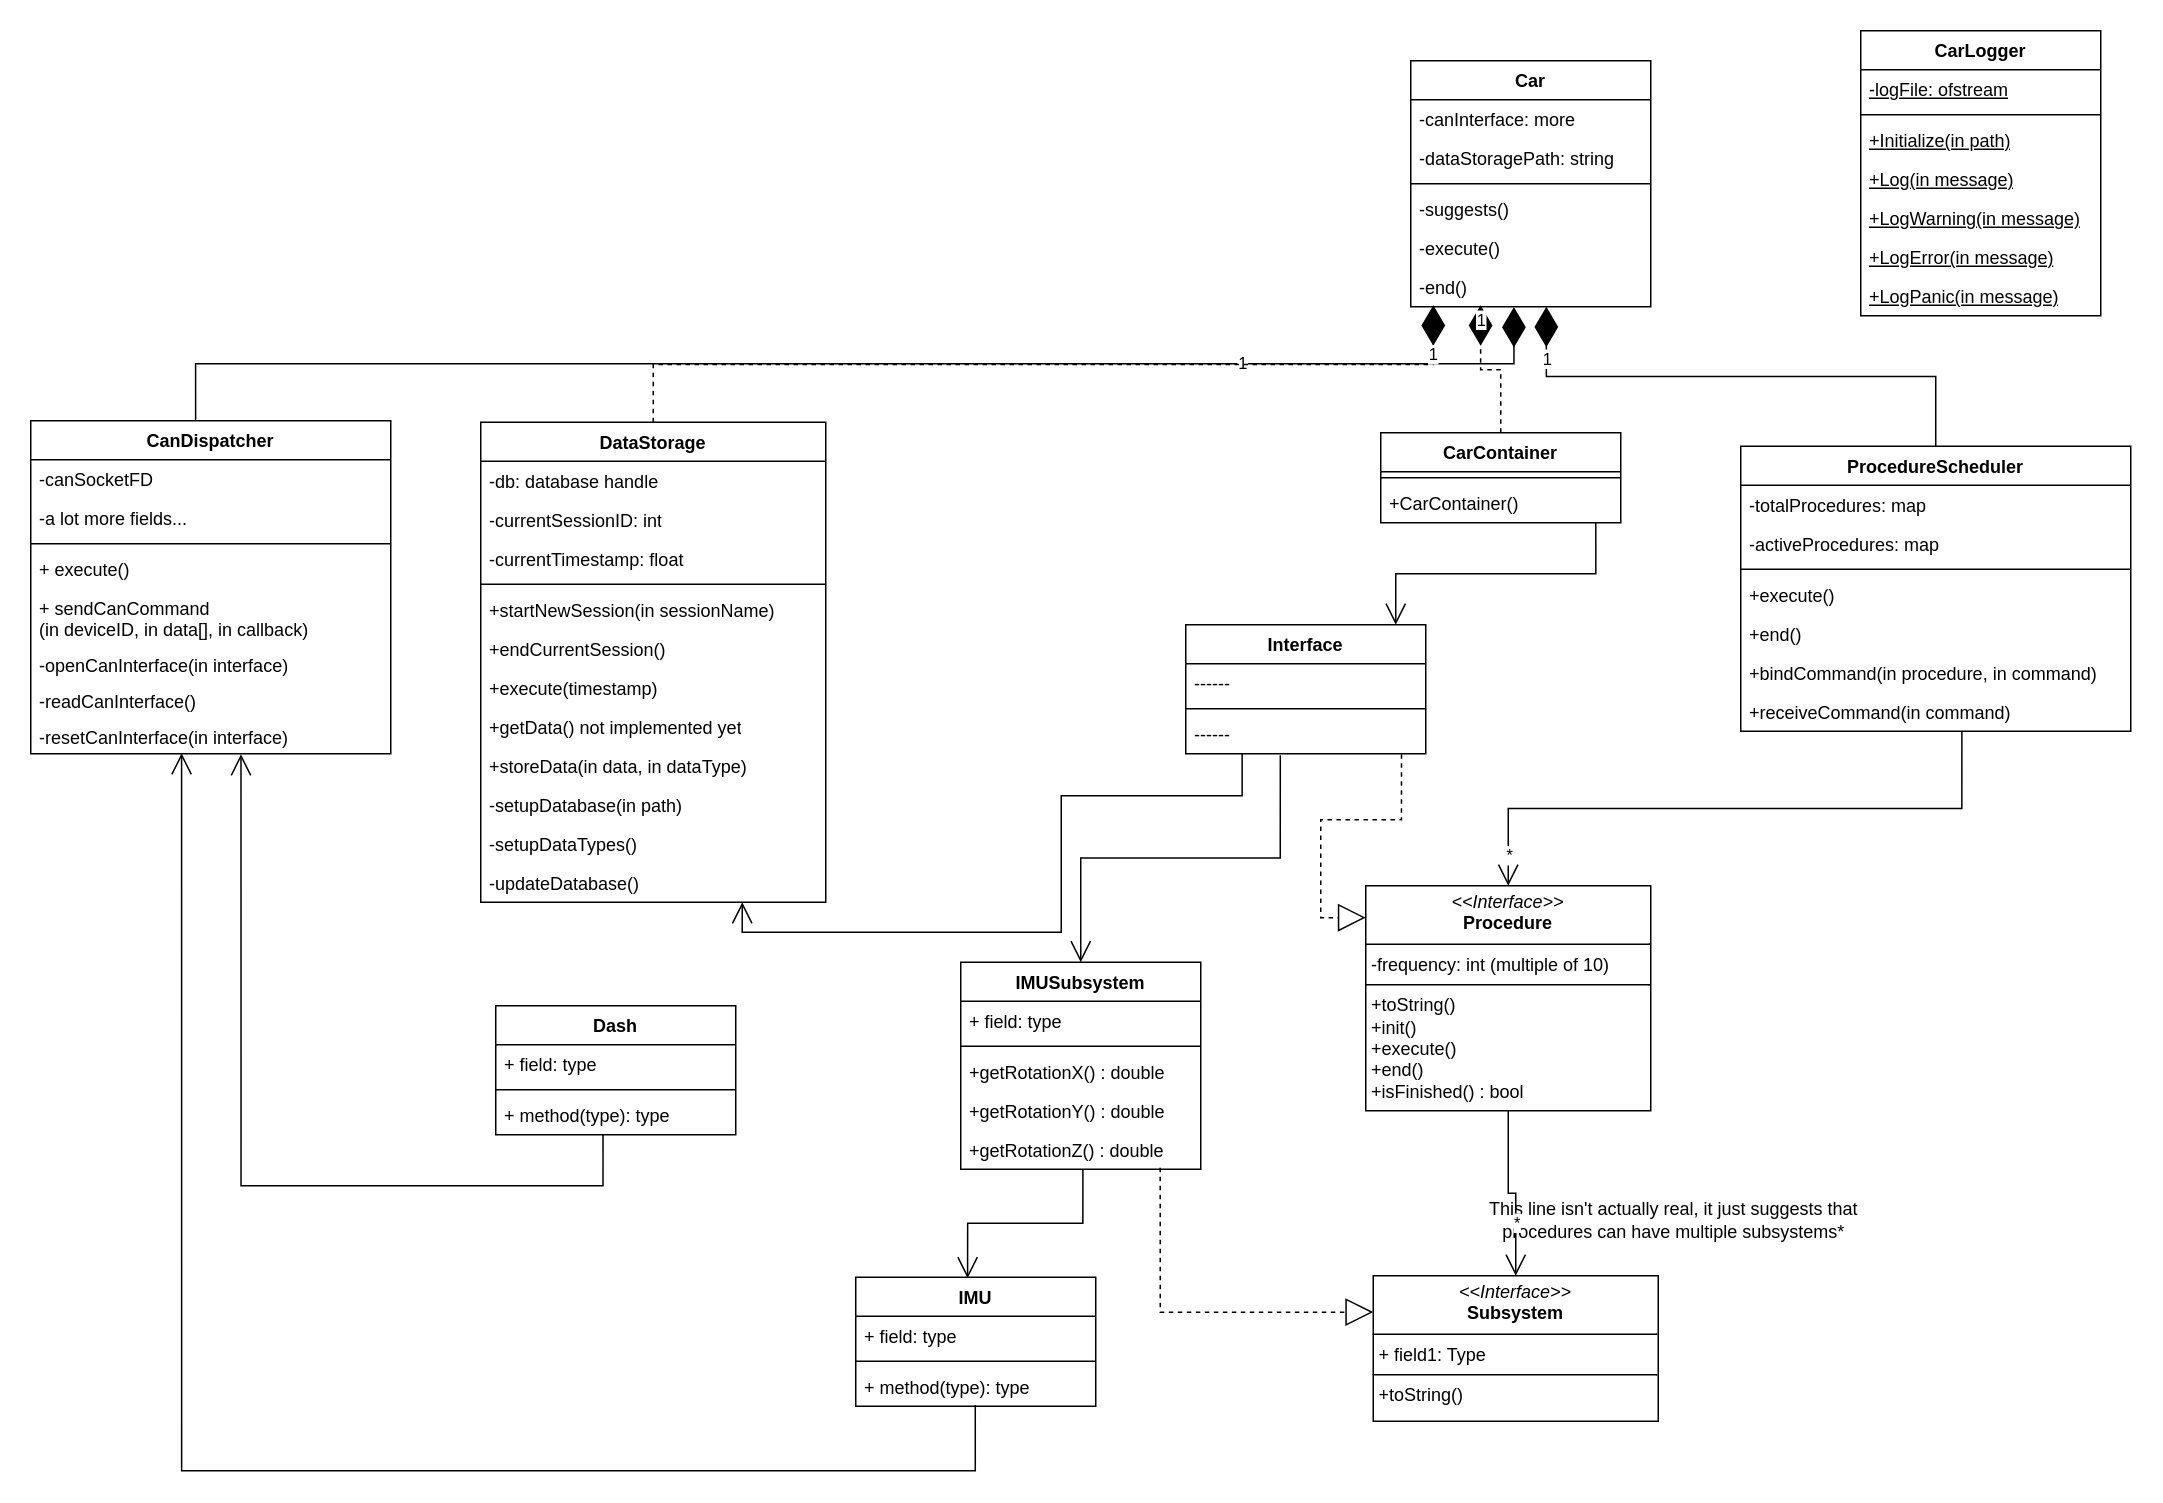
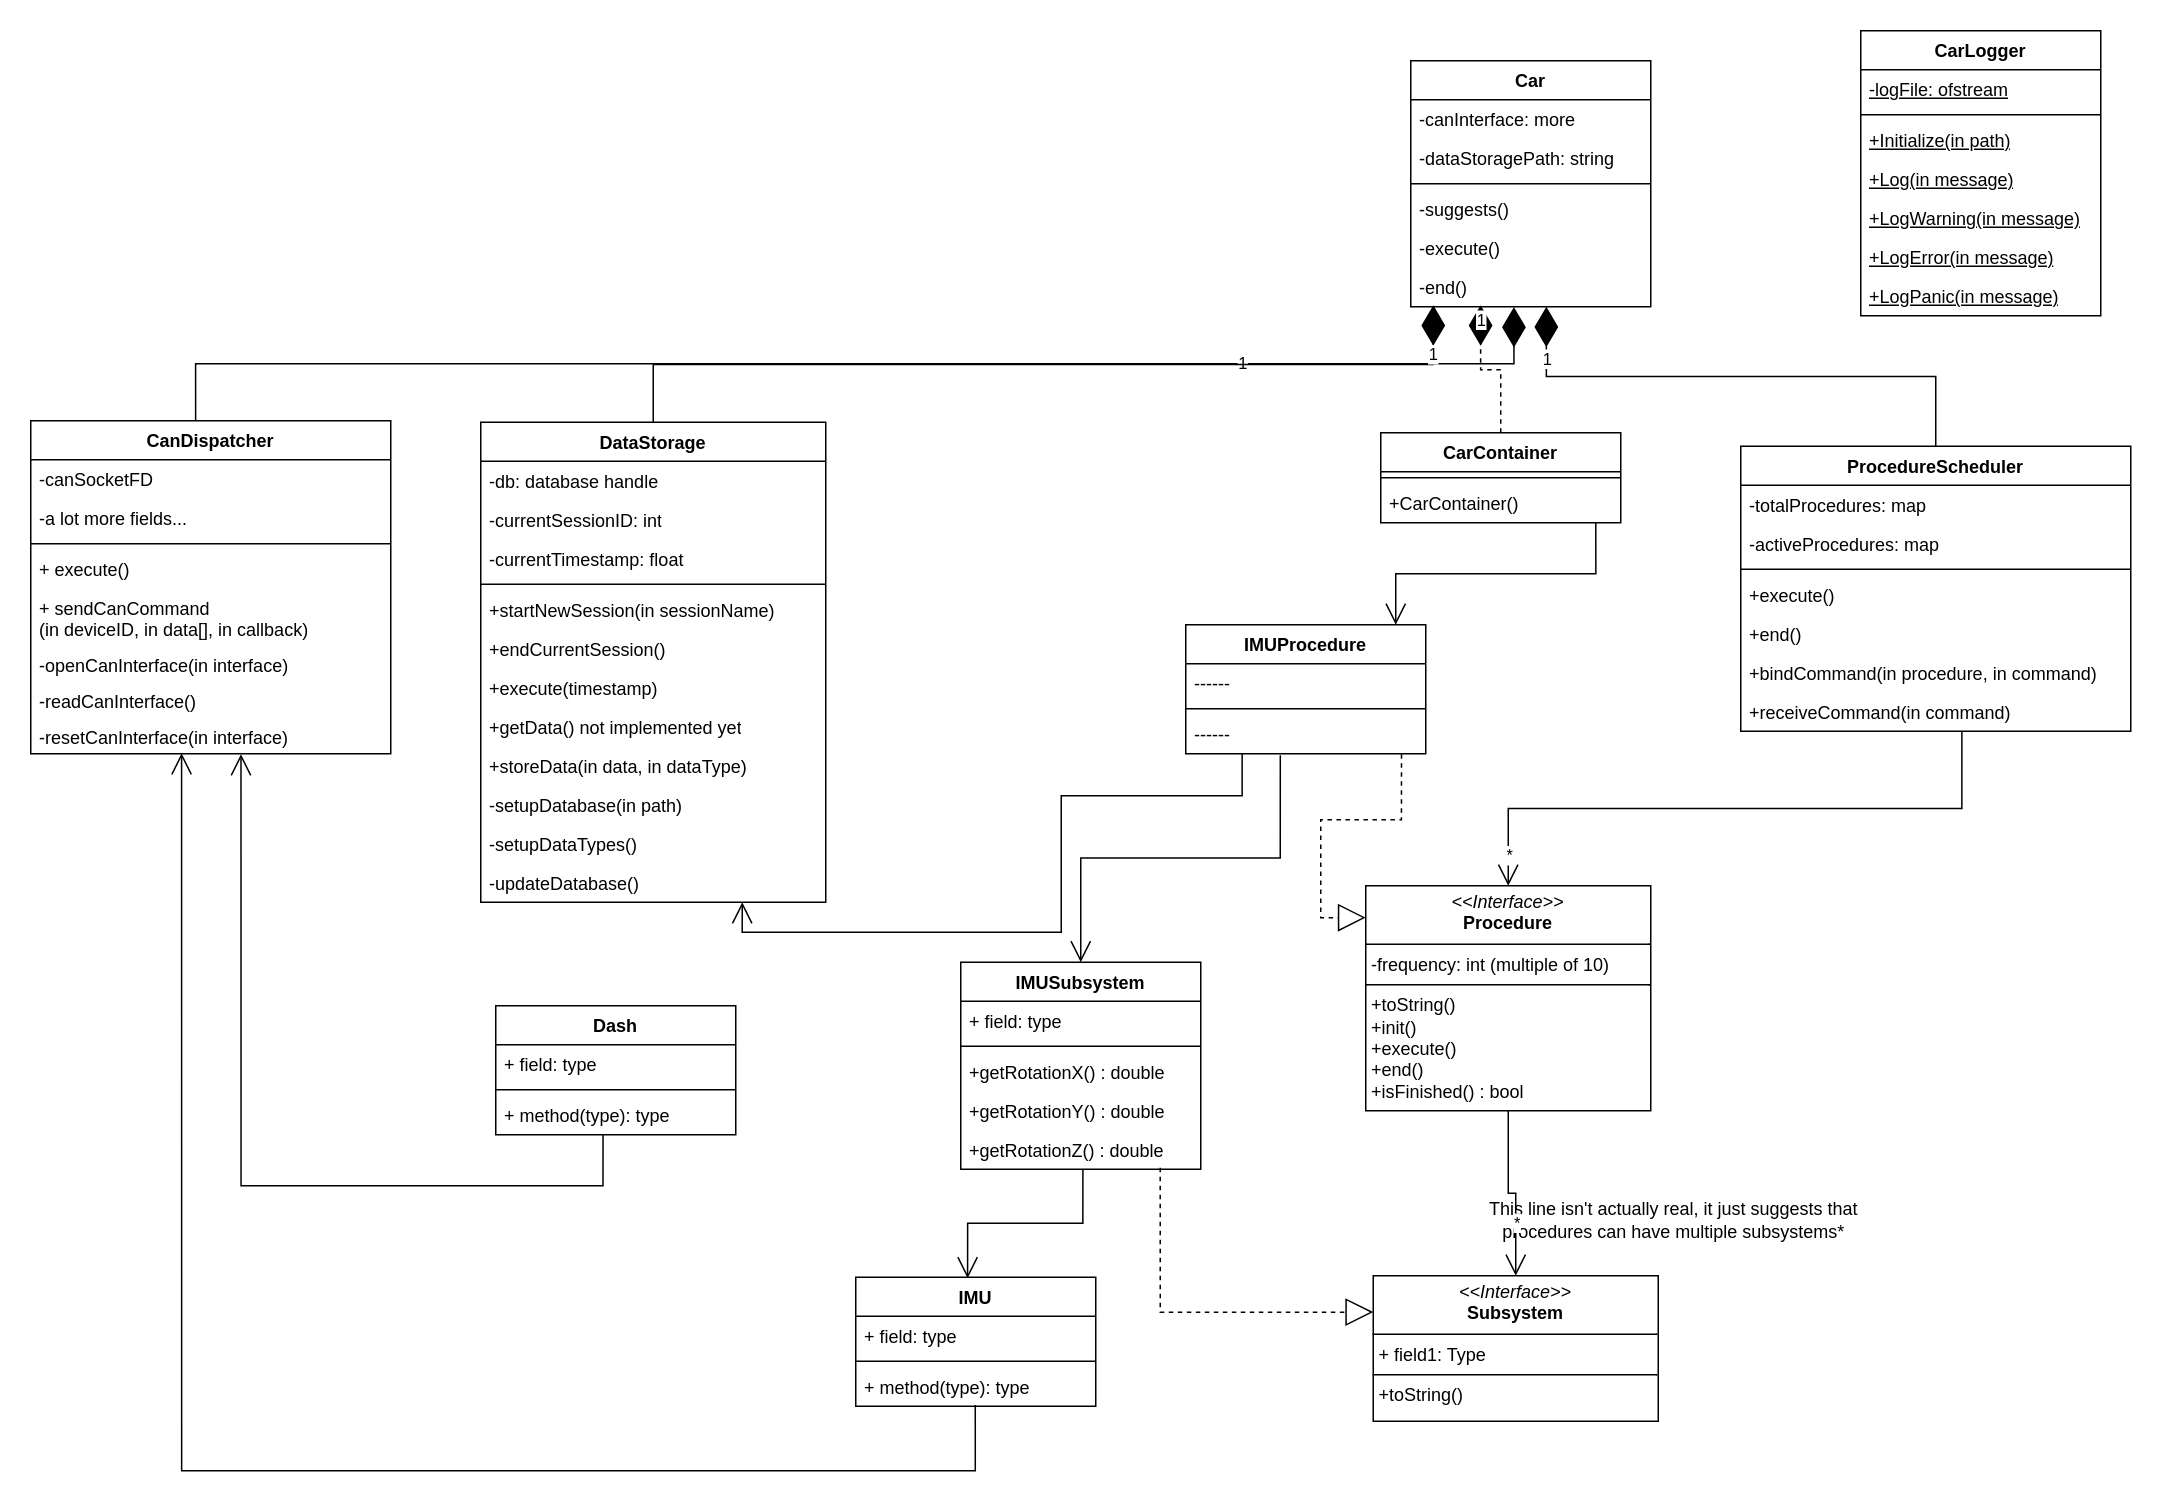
(653, 393) -> (653, 393)
(1306, 646) -> (1306, 646)
